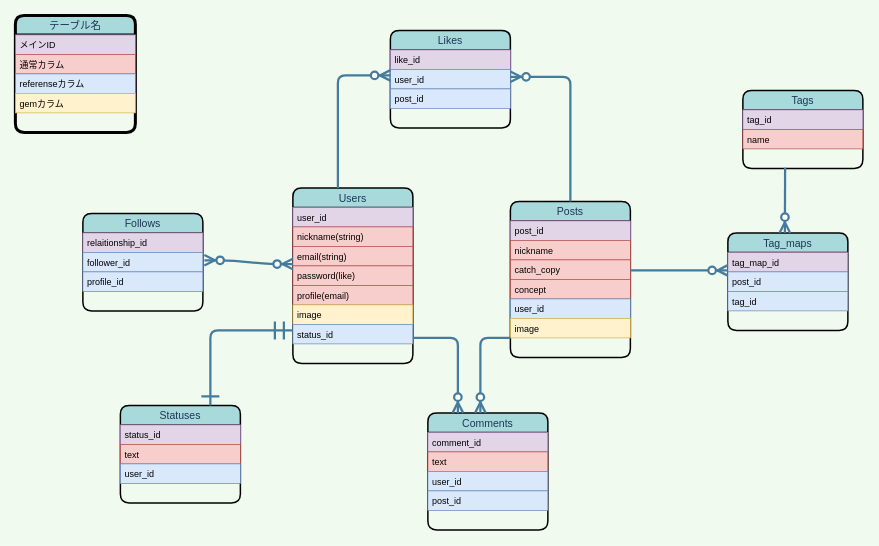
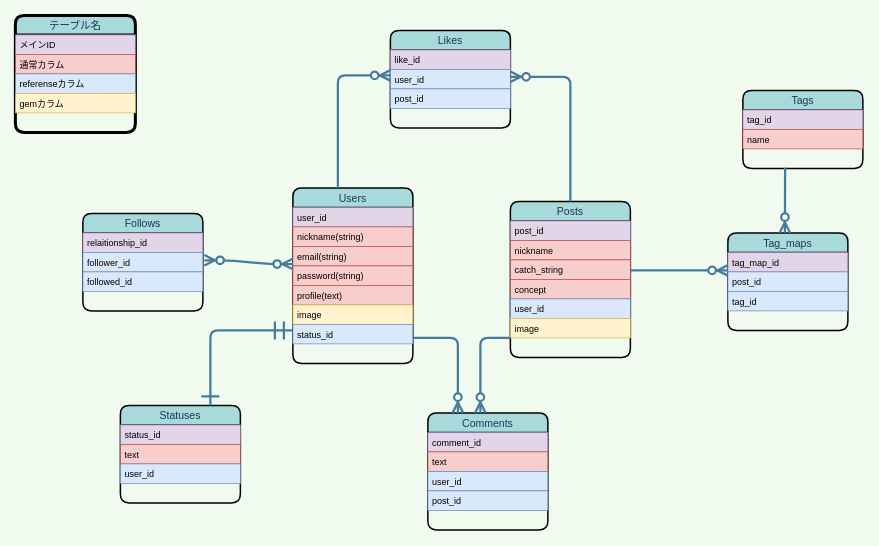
(540, 270) -> (544, 270)
(330, 276) -> (336, 276)
(109, 282) -> (111, 282)
(328, 296) -> (327, 296)
